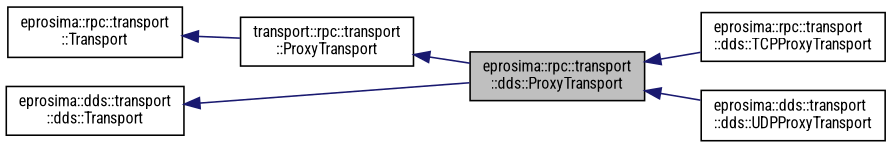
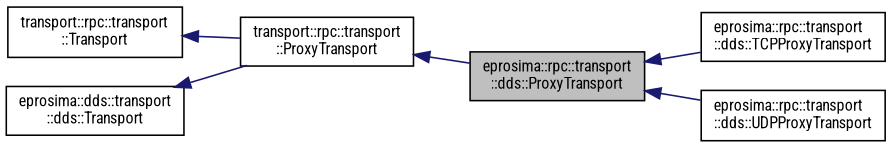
(95, 32) -> (95, 32)
(335, 93) -> (219, 74)
(793, 116) -> (793, 116)
